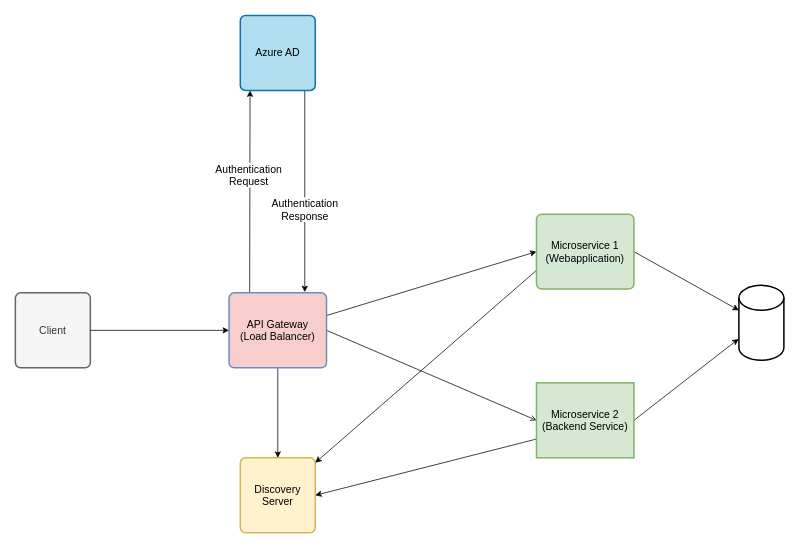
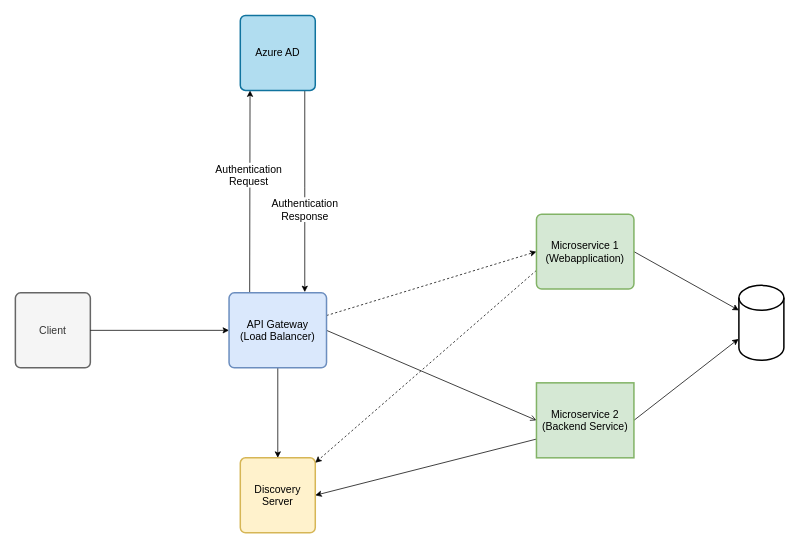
(427, 285) -> (427, 285)
(278, 330) -> (278, 330)
(427, 366) -> (427, 366)
